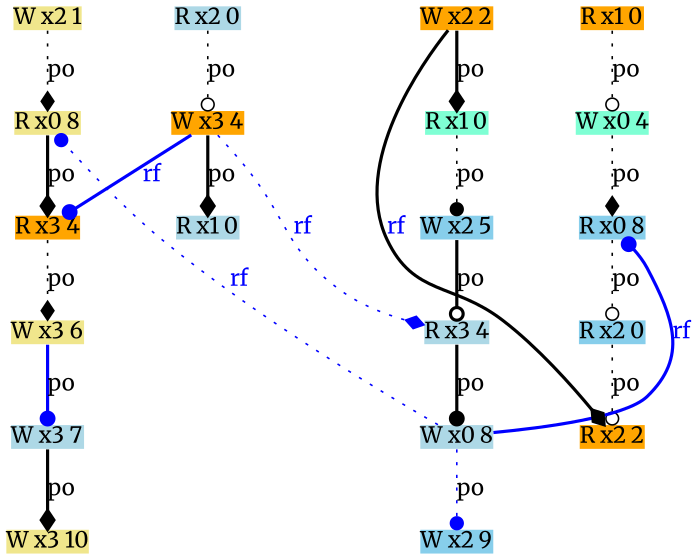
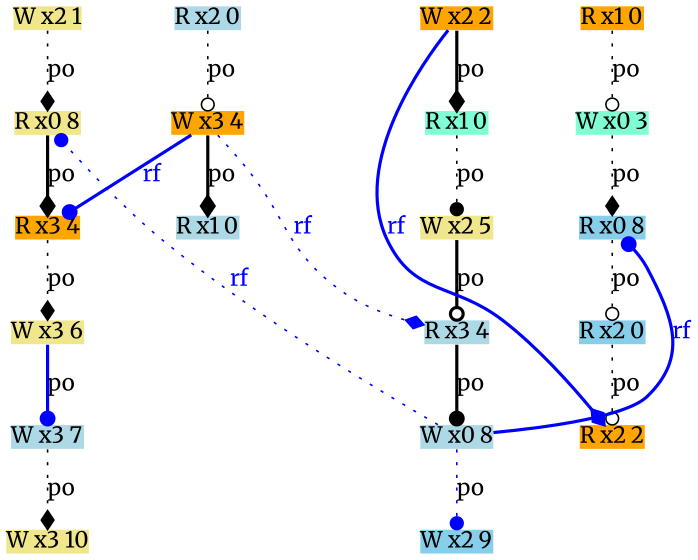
(612, 123) -> (612, 123)
(457, 228) -> (457, 228)
(398, 258) -> (398, 258)
(48, 480) -> (48, 480)
